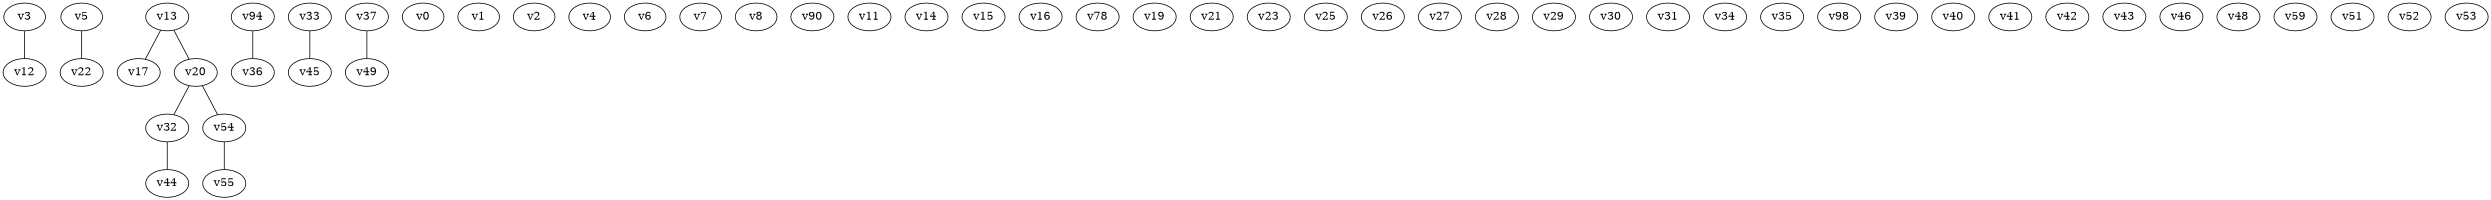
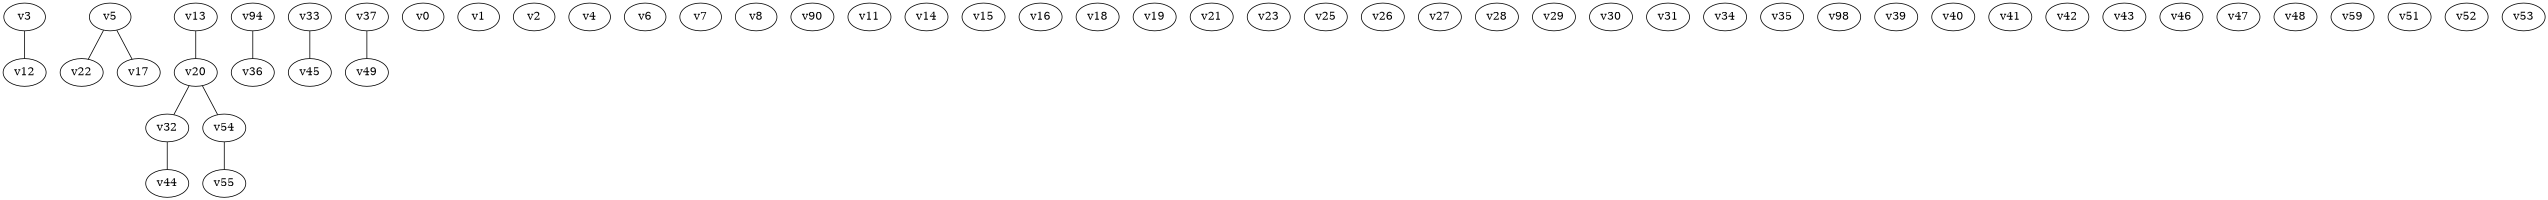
(1098, 17) -> (1098, 17)
none -> (2238, 17)
(153, 45) -> (124, 45)
